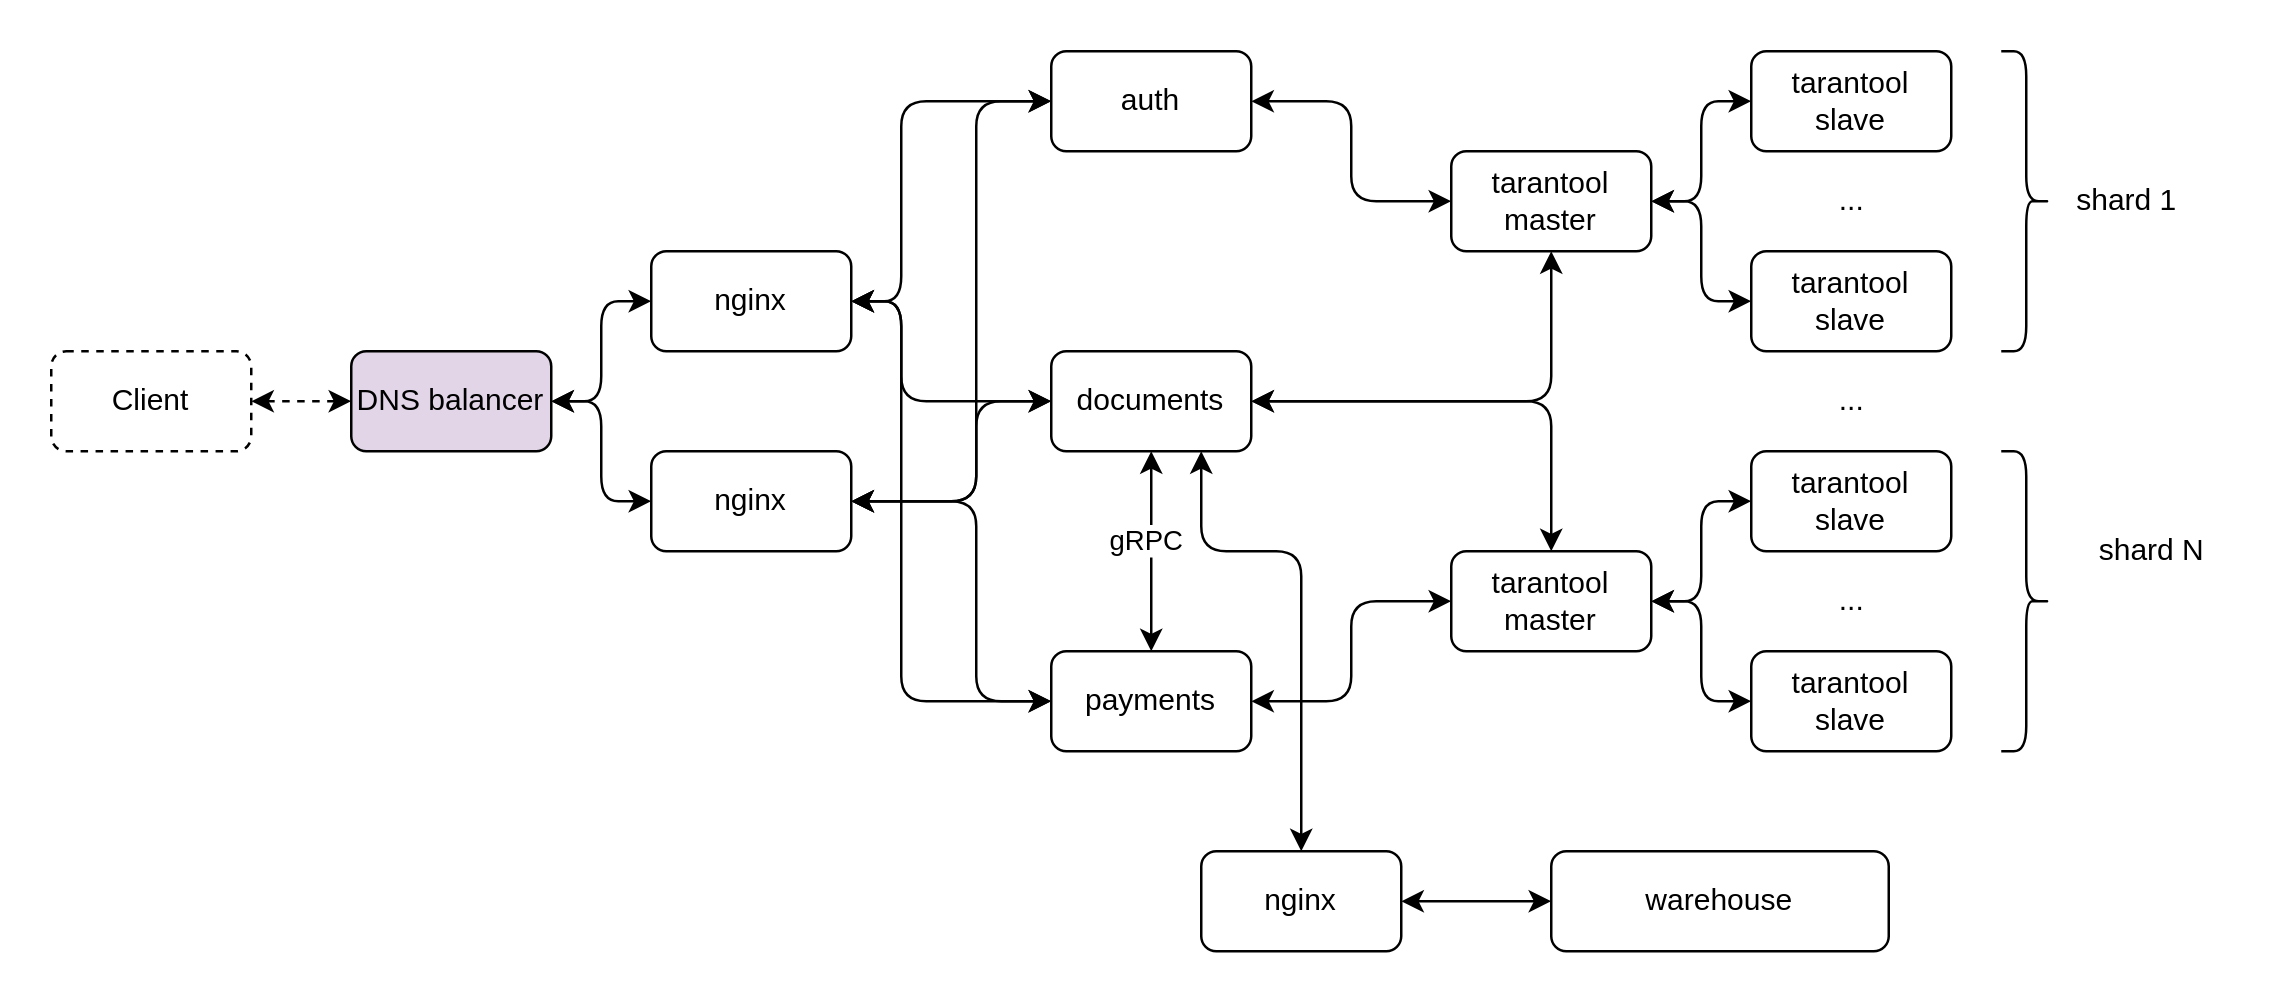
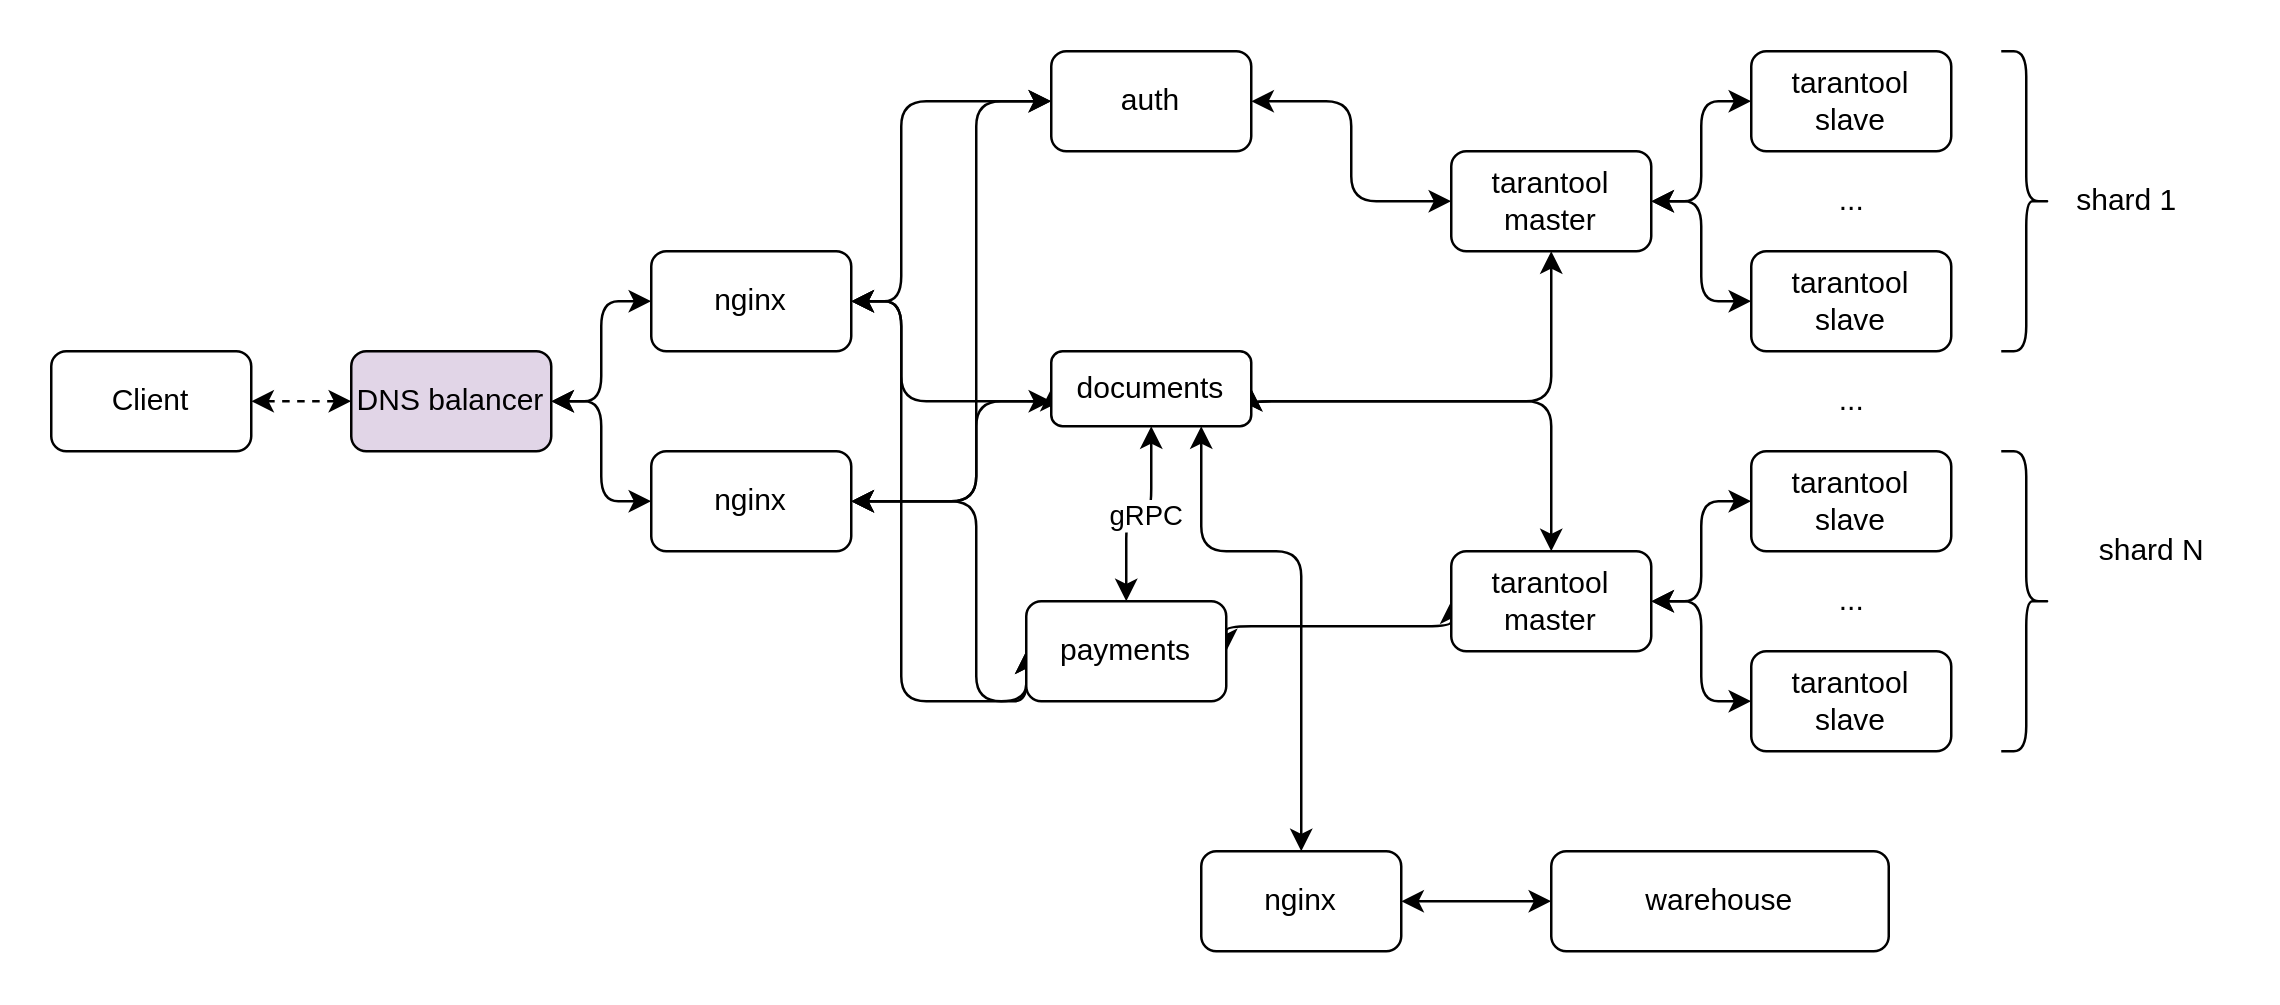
(151, 401) -> (151, 401)
(1151, 401) -> (1151, 389)
(1151, 701) -> (1126, 651)
